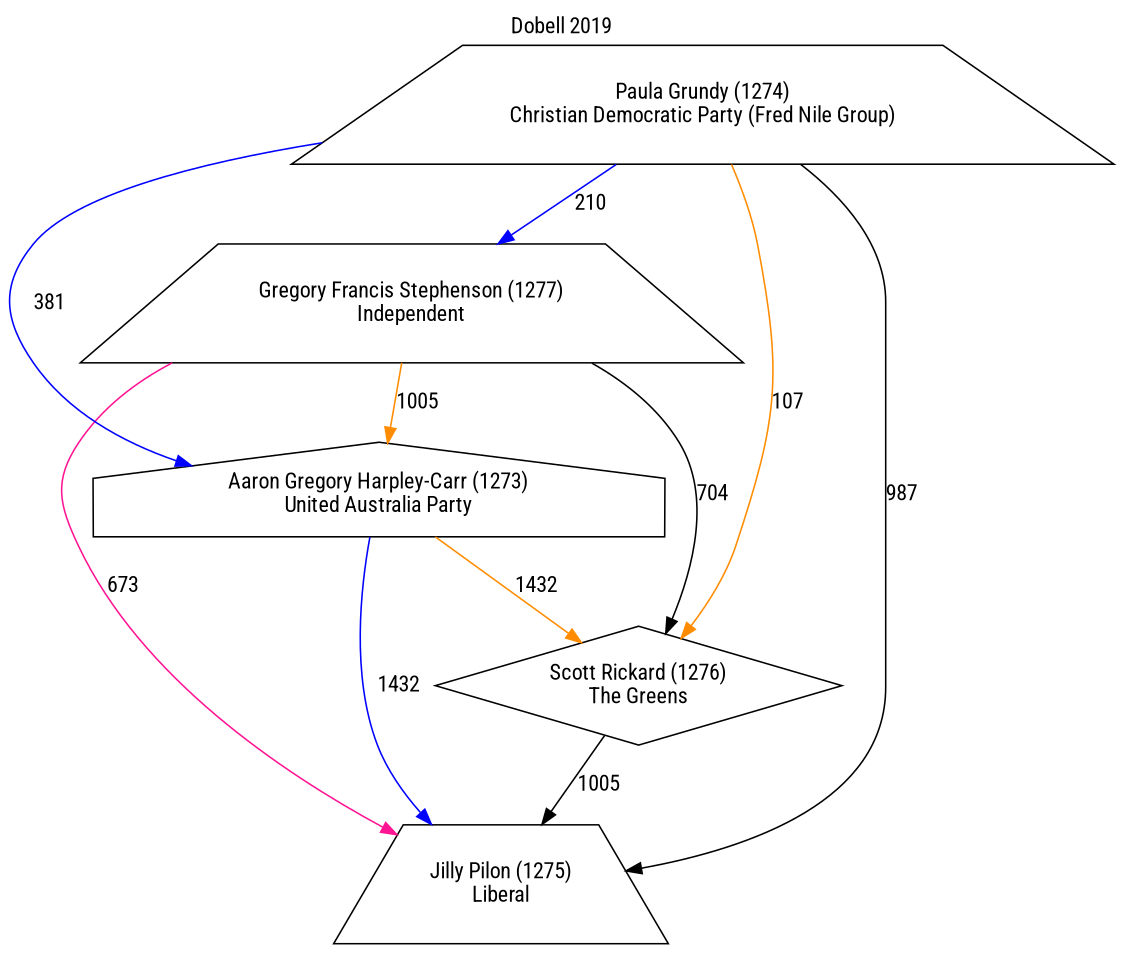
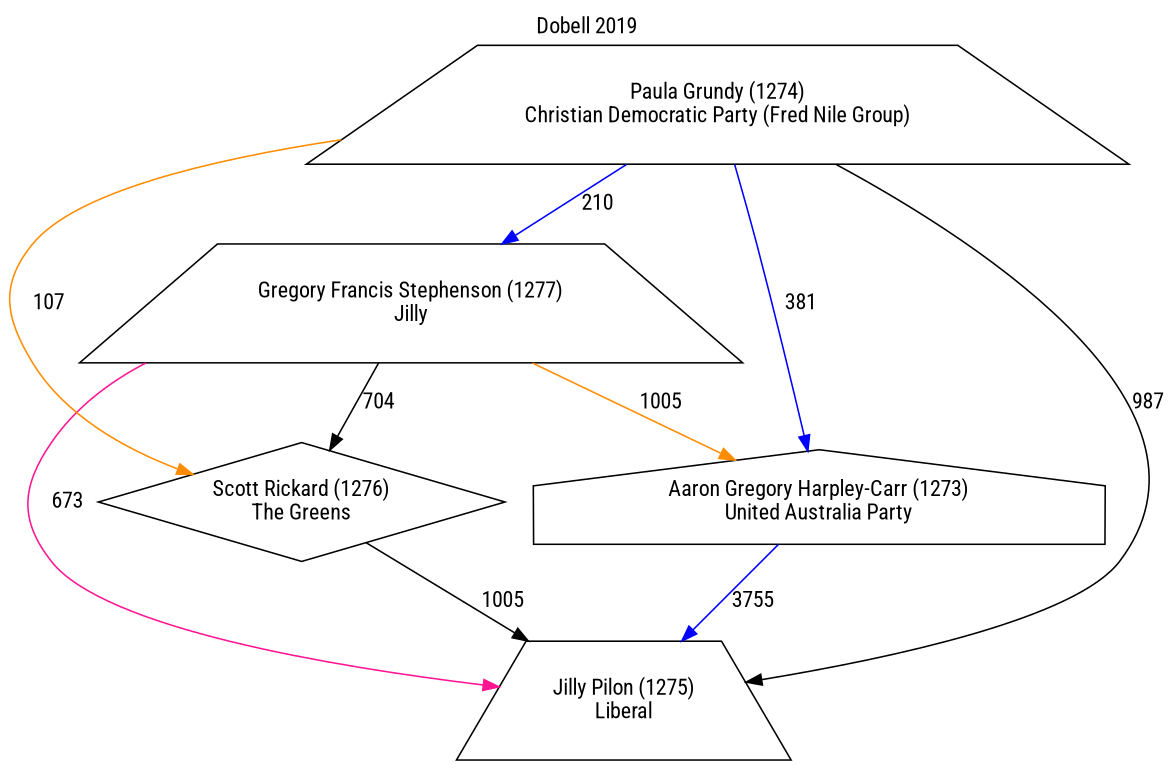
(412, 303) -> (411, 303)
(502, 585) -> none
(399, 686) -> (754, 601)
